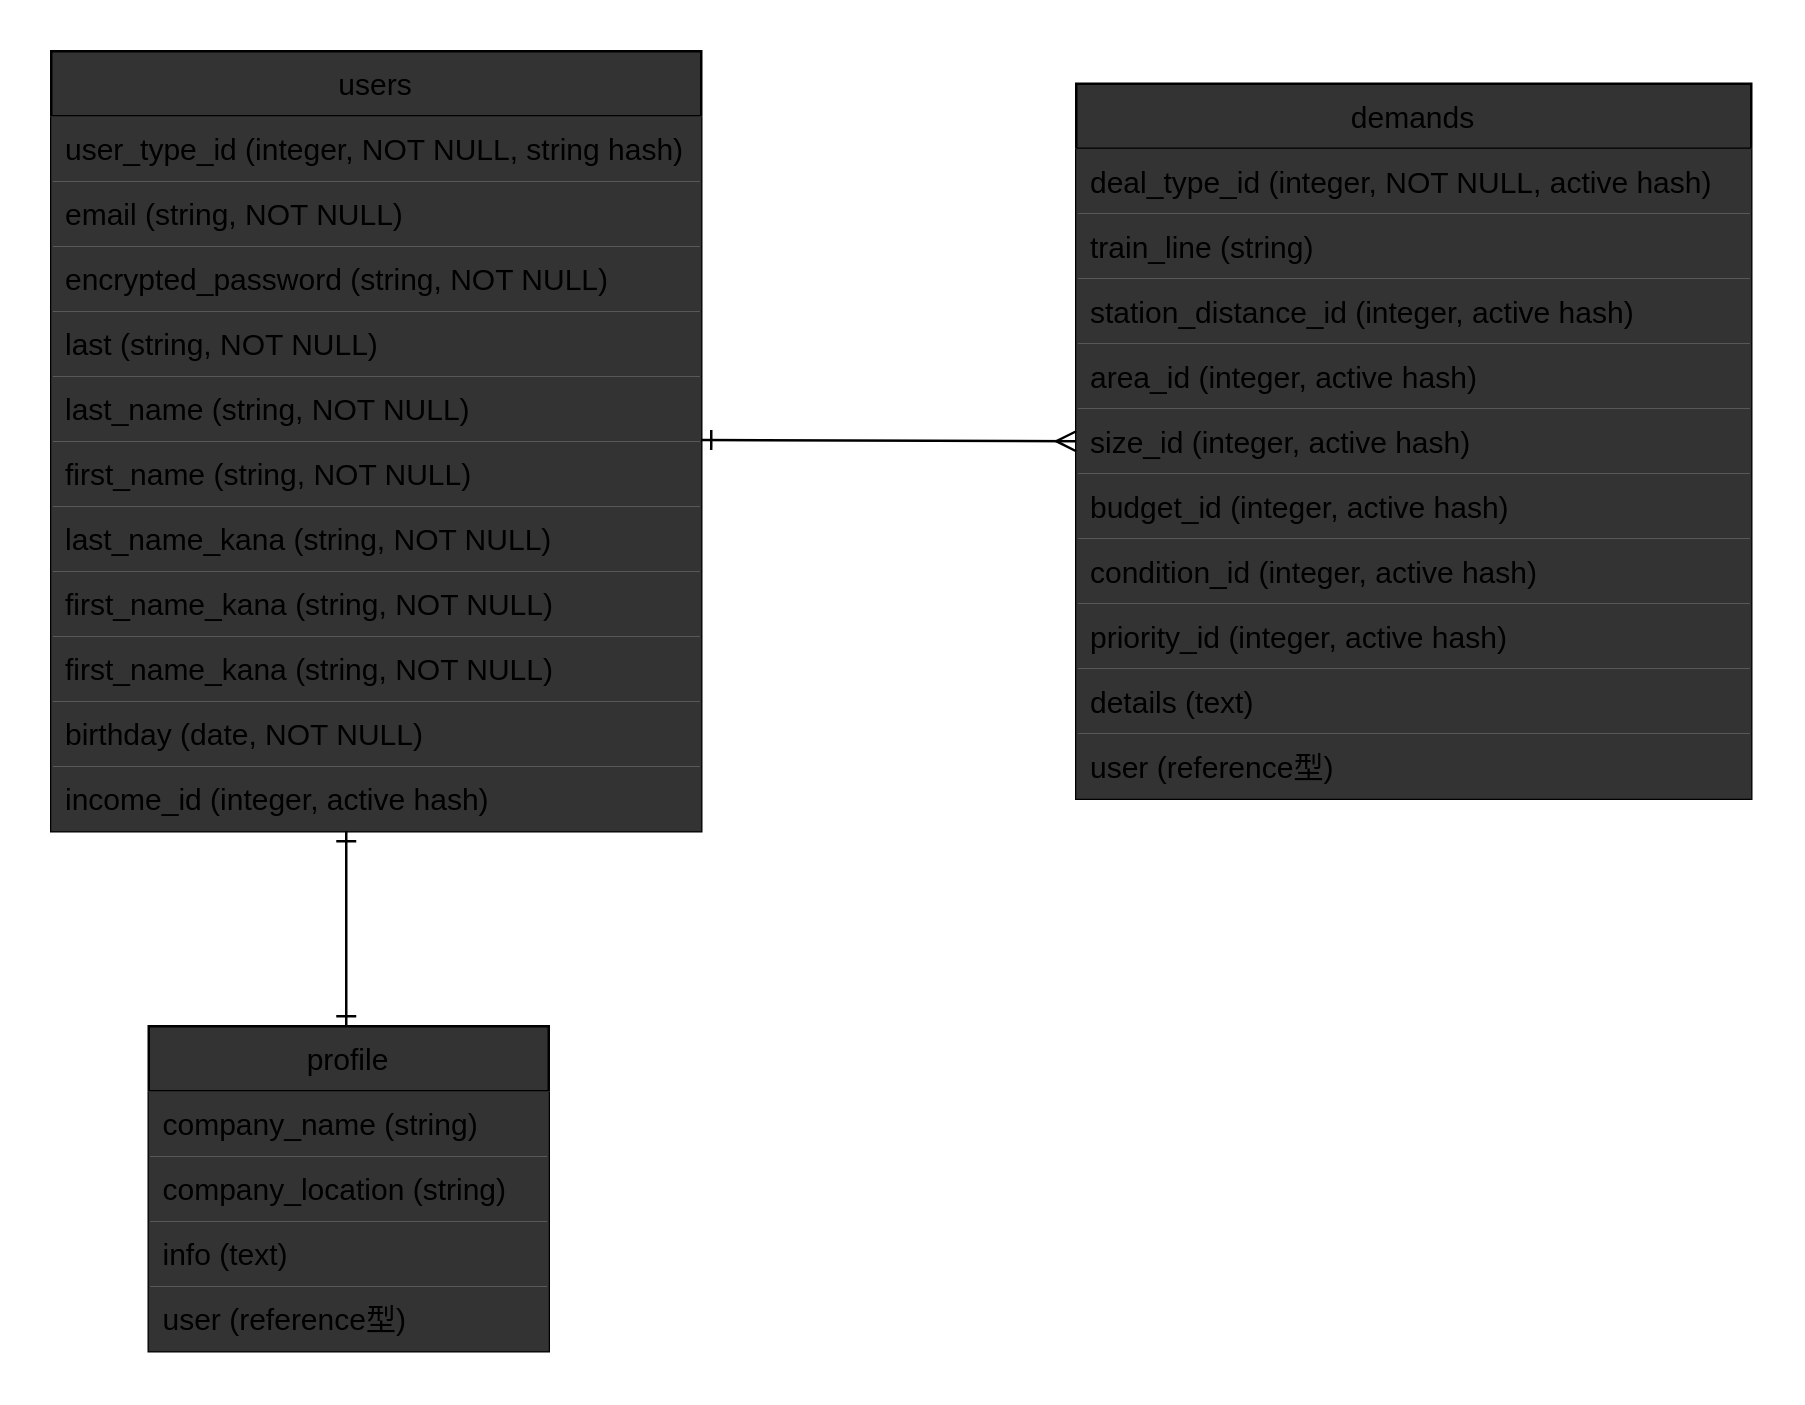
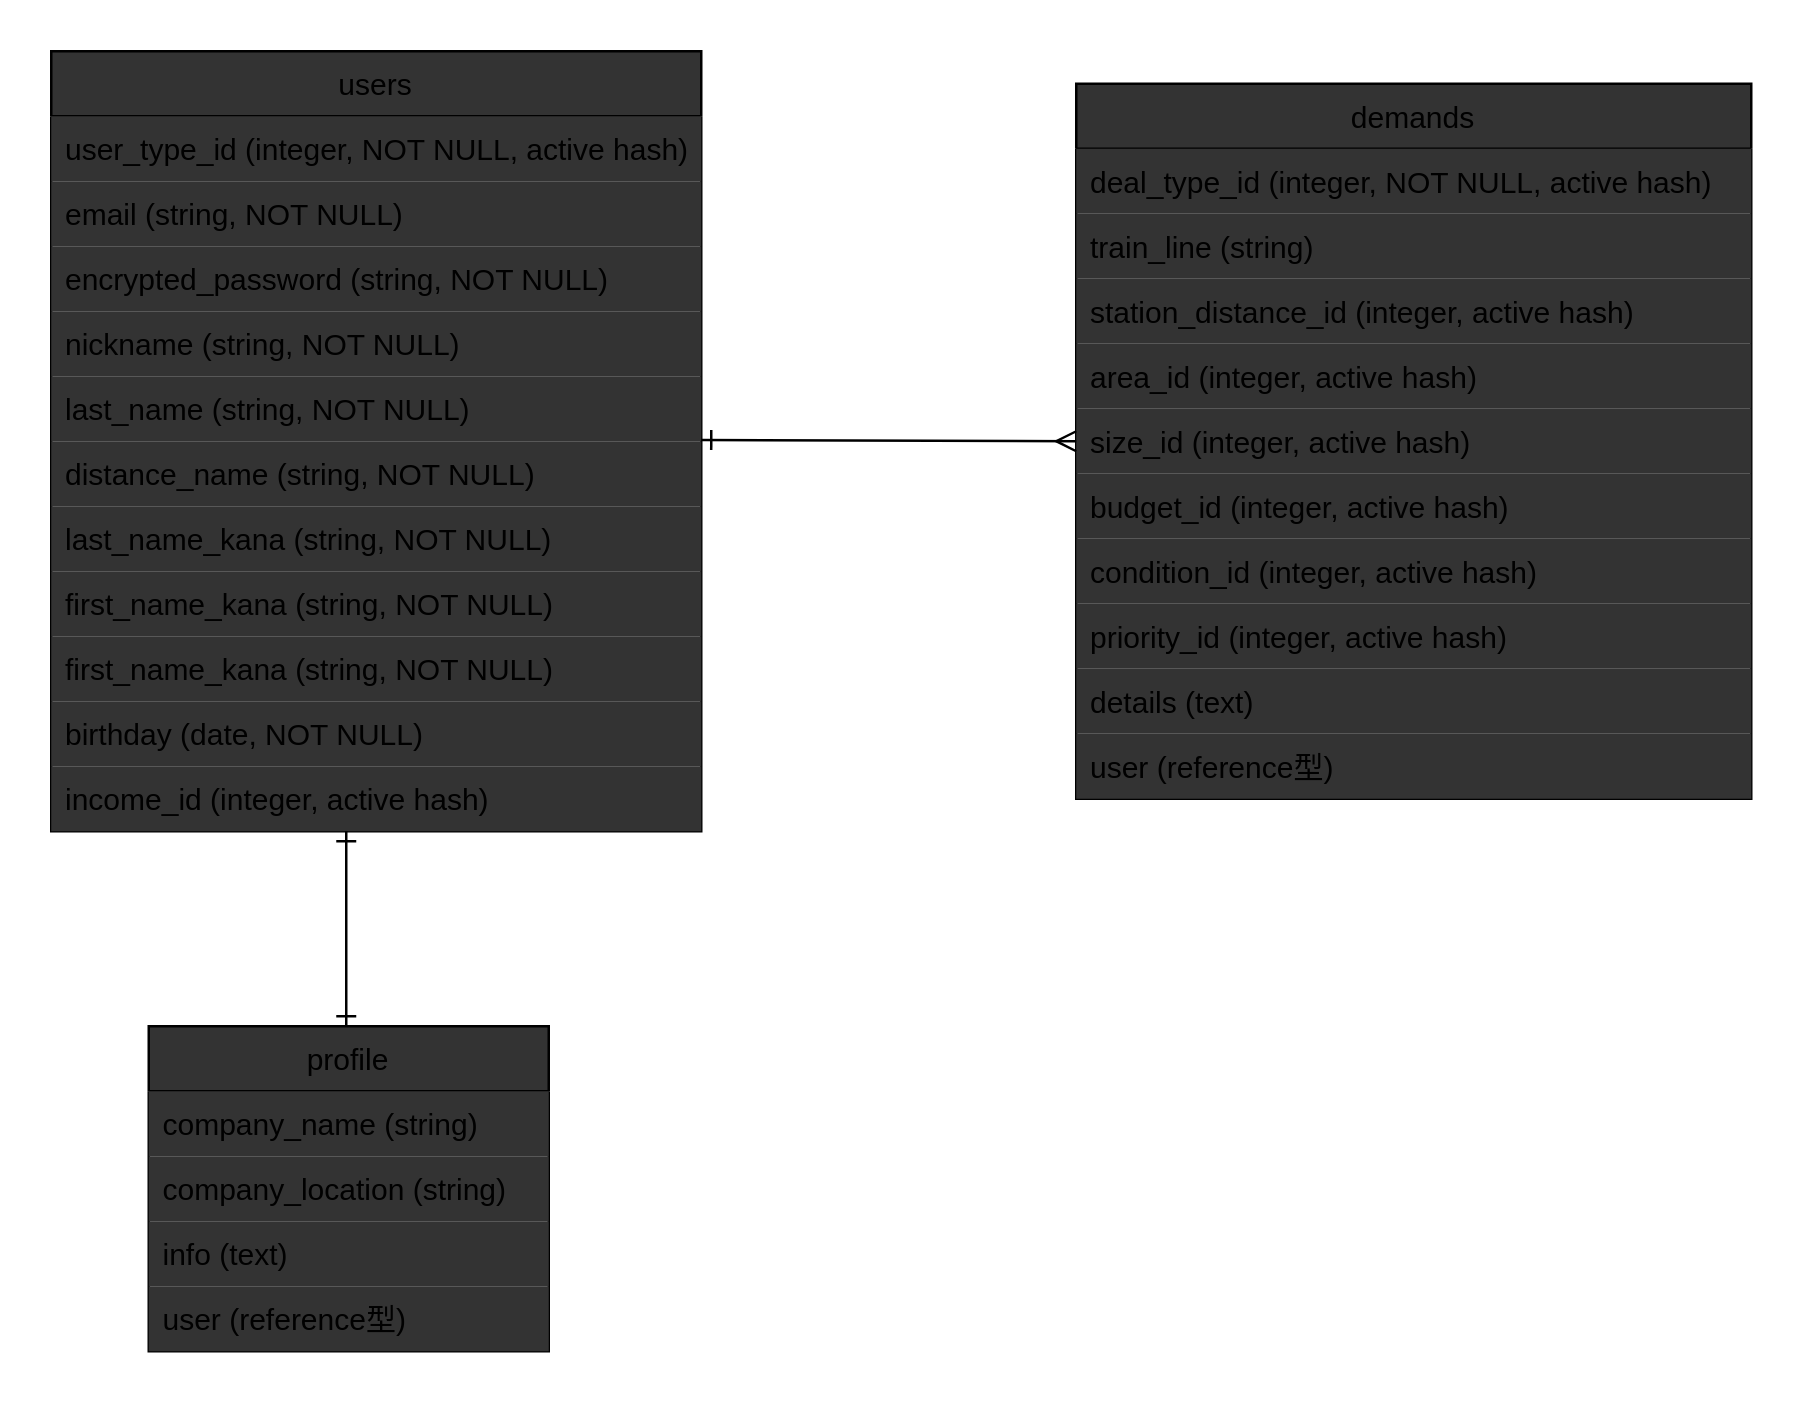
(404, 150) -> (404, 150)
(235, 345) -> (268, 345)
(285, 475) -> (310, 475)
